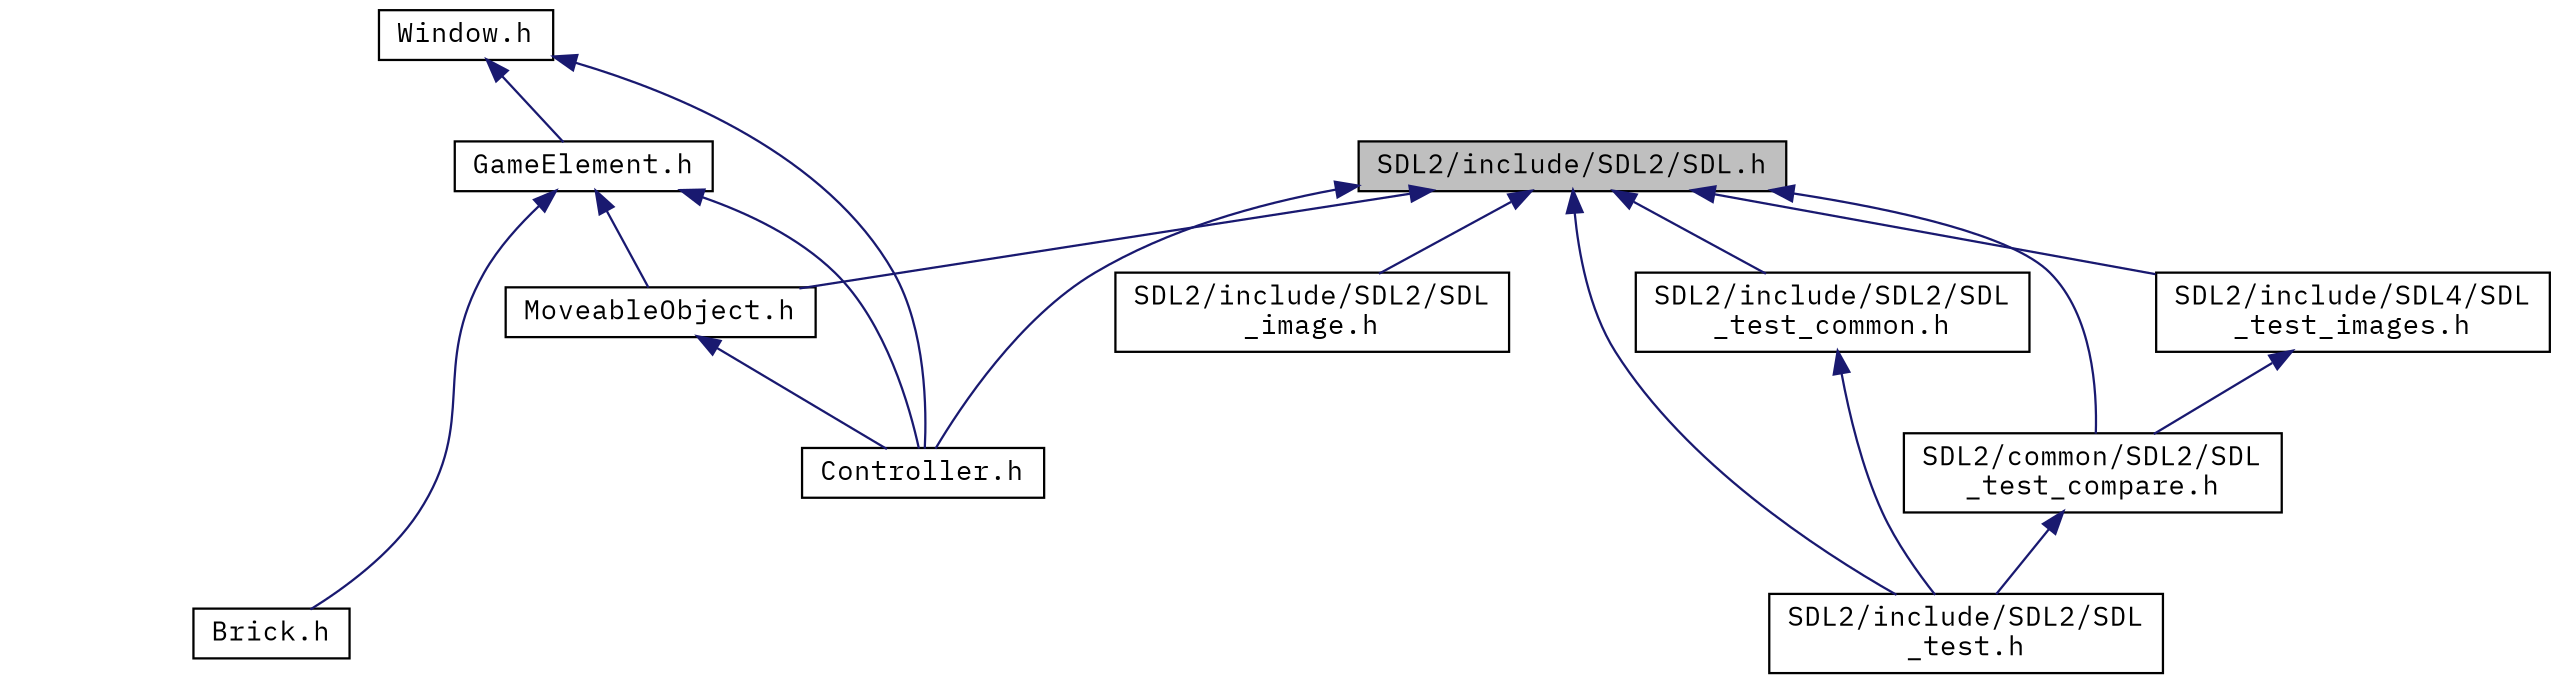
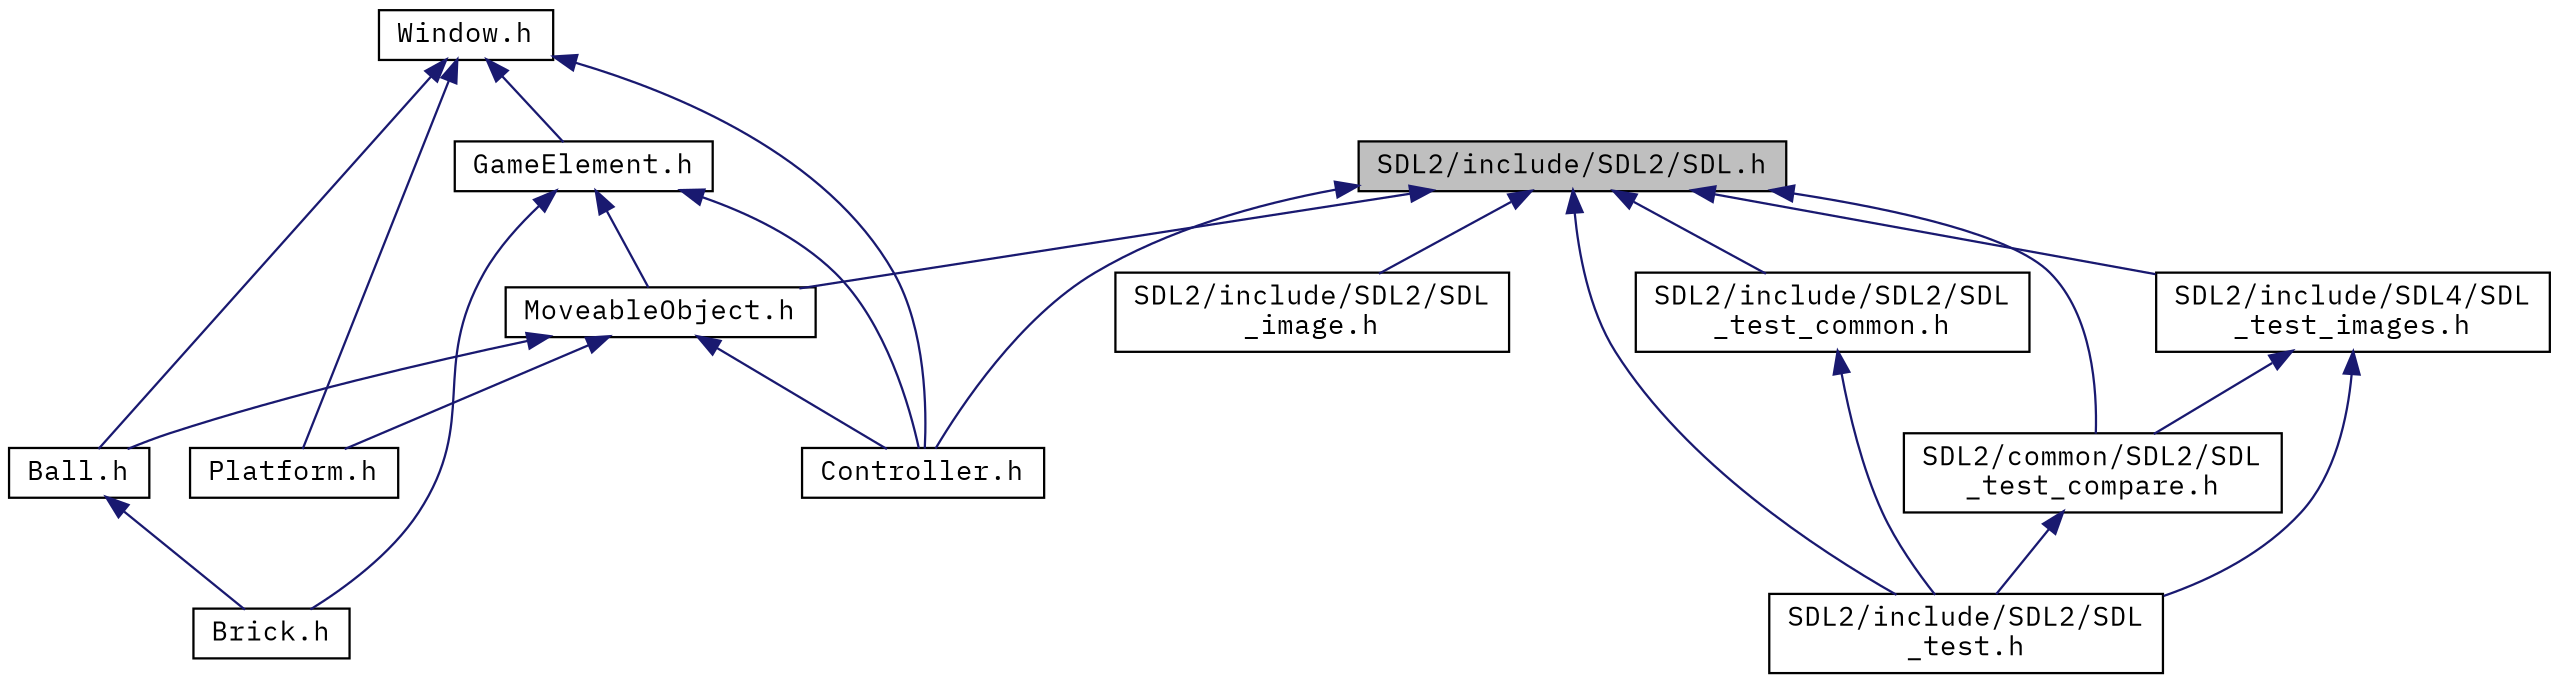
none -> (79, 473)
none -> (294, 473)
none -> (2296, 517)
